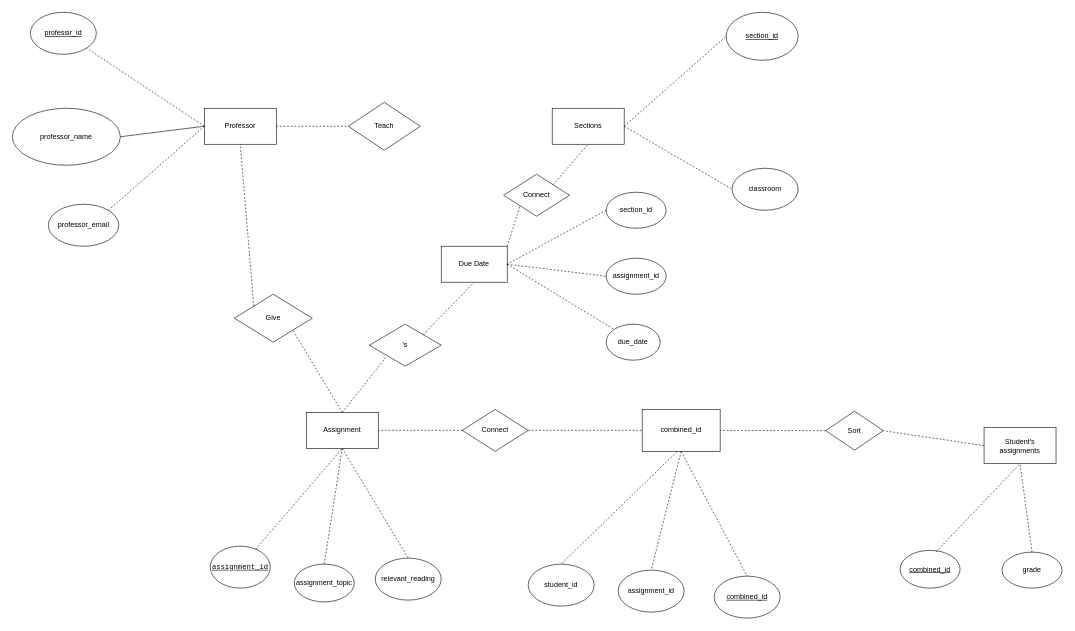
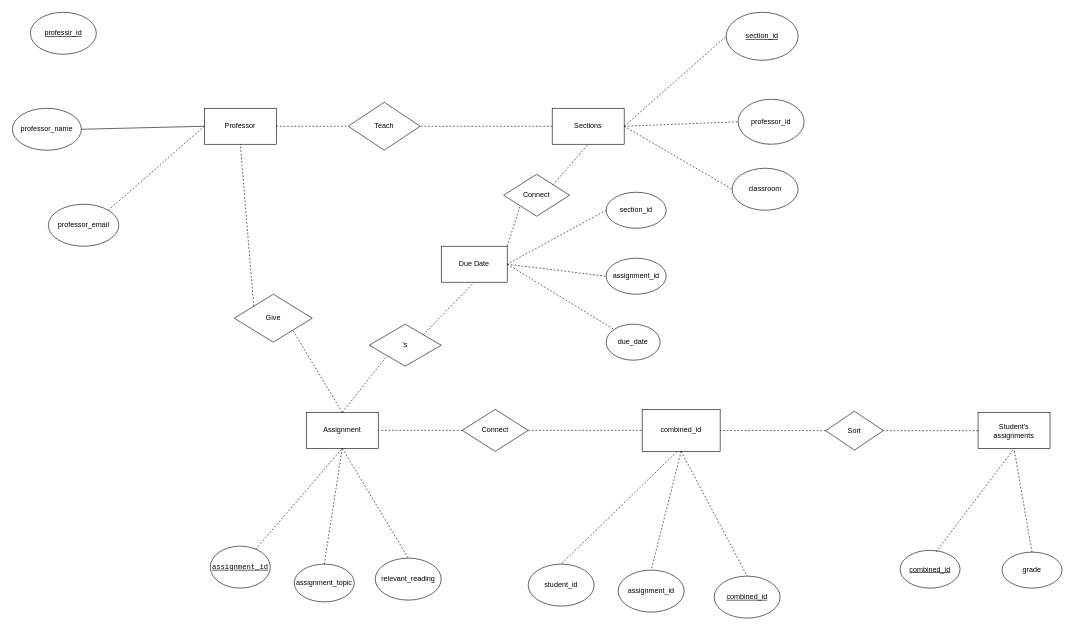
(144, 86) -> none
none -> (771, 122)
none -> (683, 124)
none -> (486, 126)
(66, 137) -> (47, 129)
(1020, 446) -> (1014, 431)
